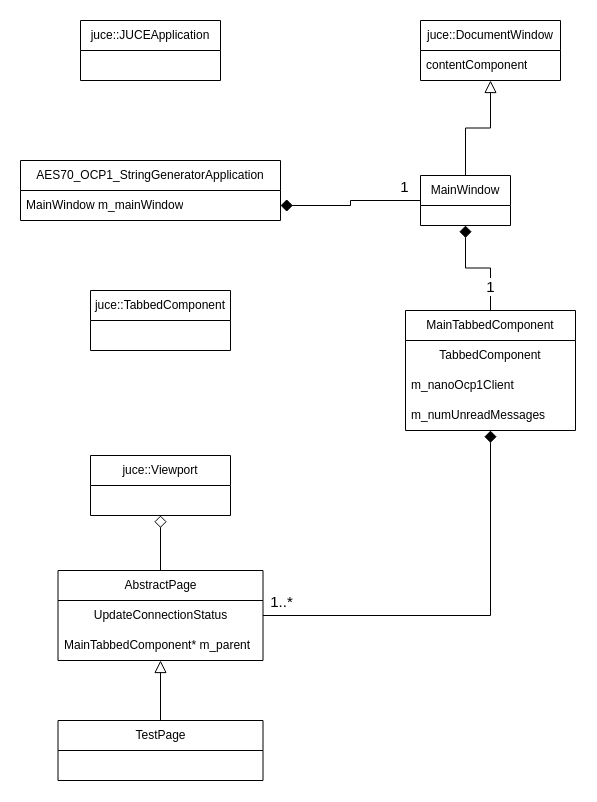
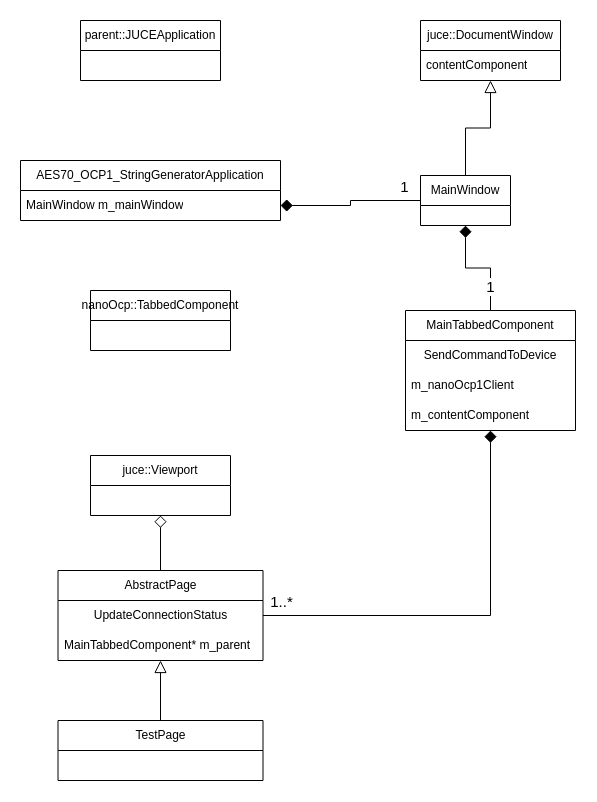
(151, 36) -> (151, 36)
(161, 306) -> (161, 306)
(491, 356) -> (491, 356)
(475, 416) -> (472, 416)
